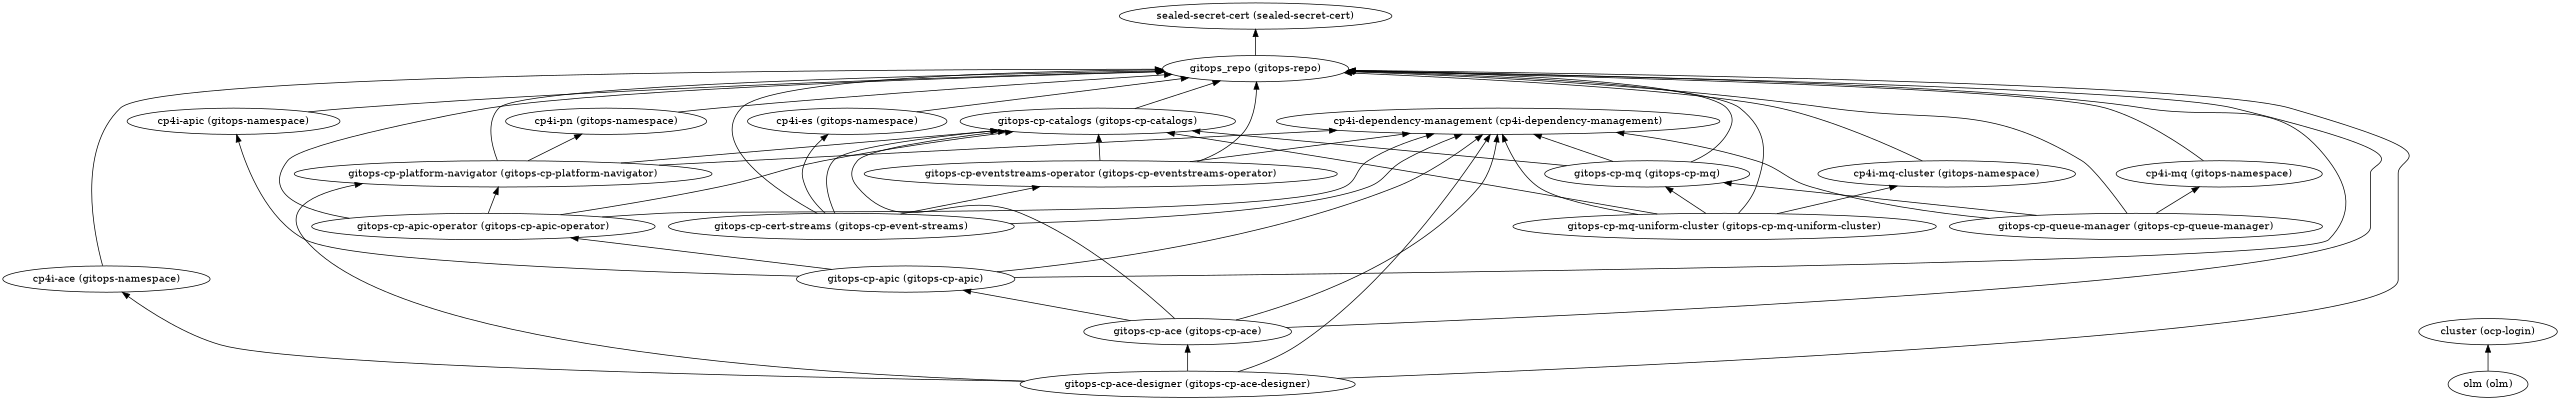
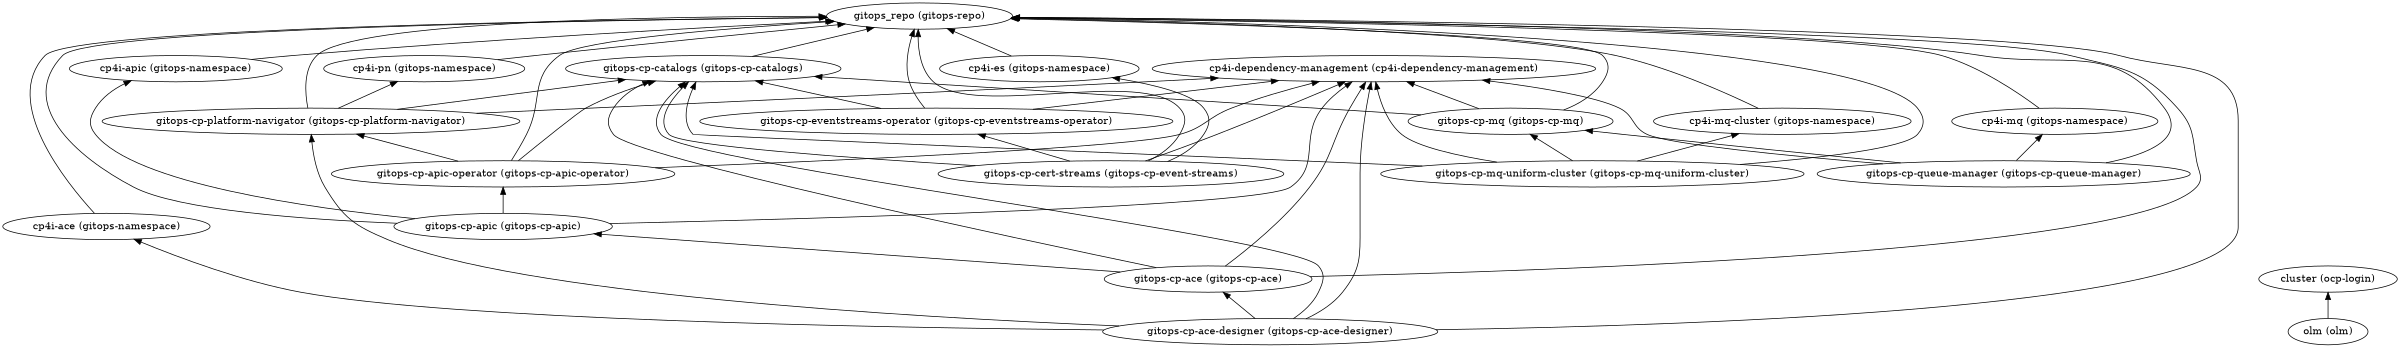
(1256, 16) -> none
none -> (994, 201)
